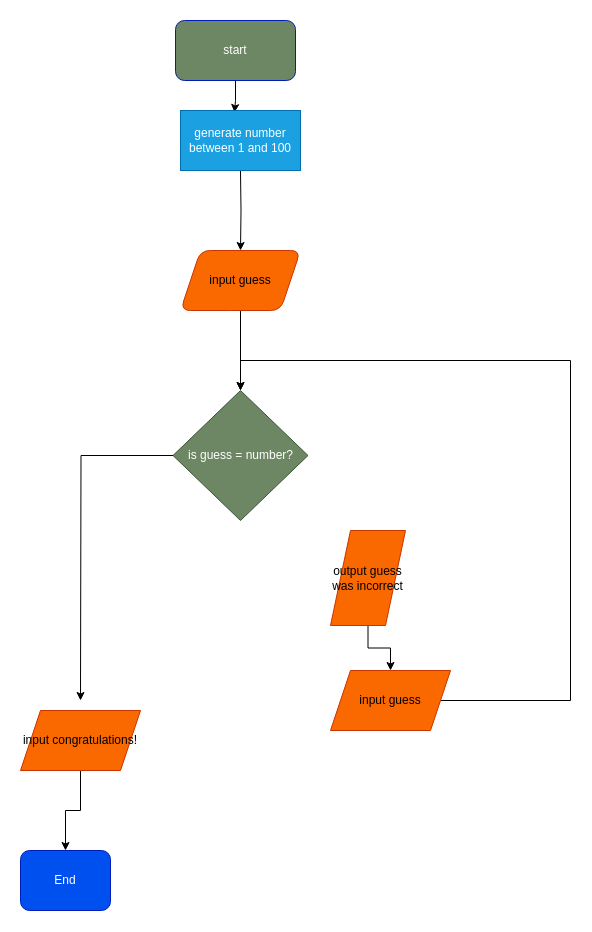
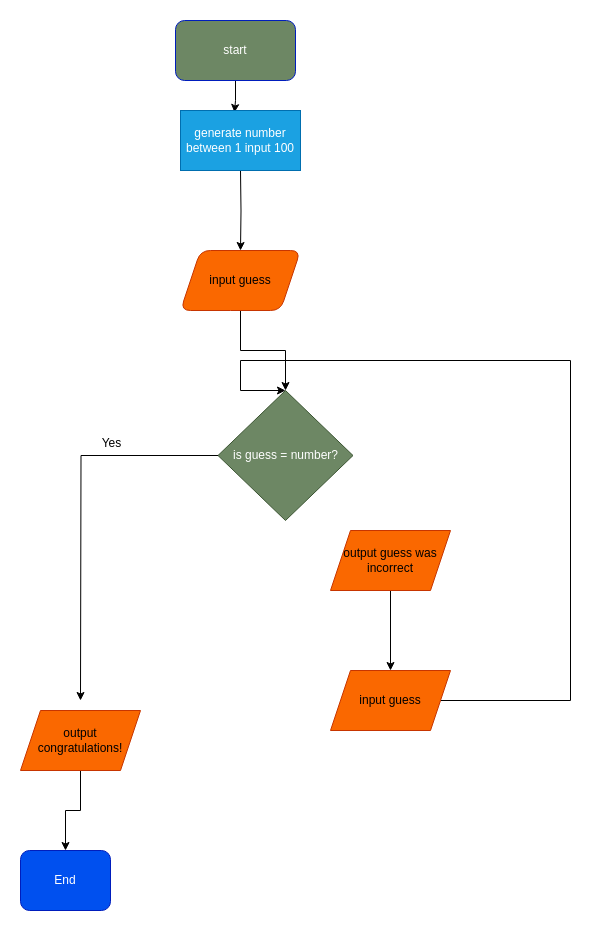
(241, 141) -> (241, 141)
none -> (112, 444)
(241, 456) -> (286, 456)
(368, 578) -> (391, 561)
(81, 741) -> (81, 741)
